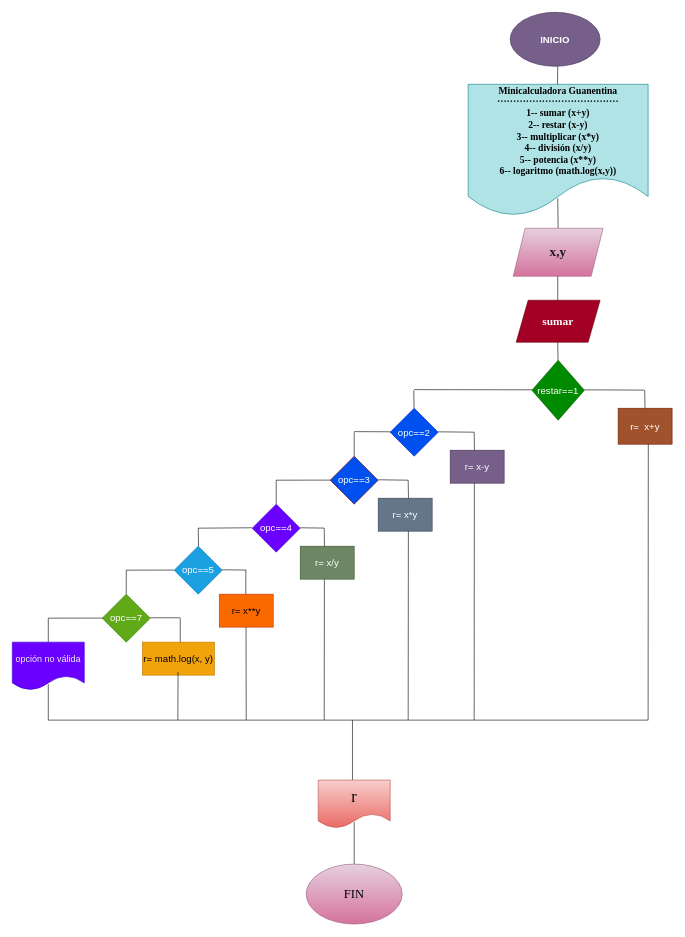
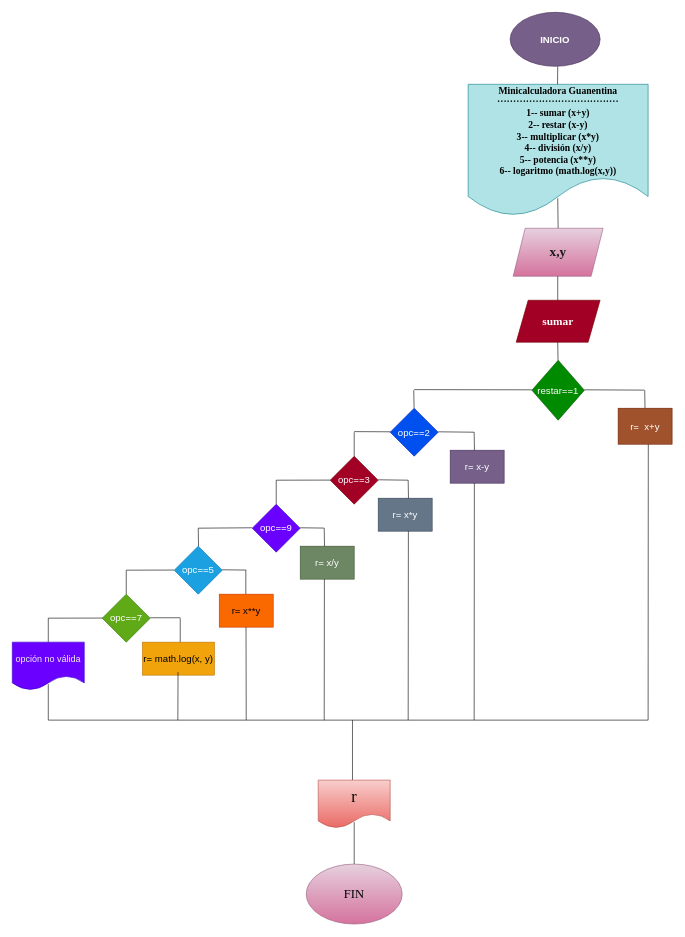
(354, 480) -> (354, 480)
(276, 528) -> (276, 528)
